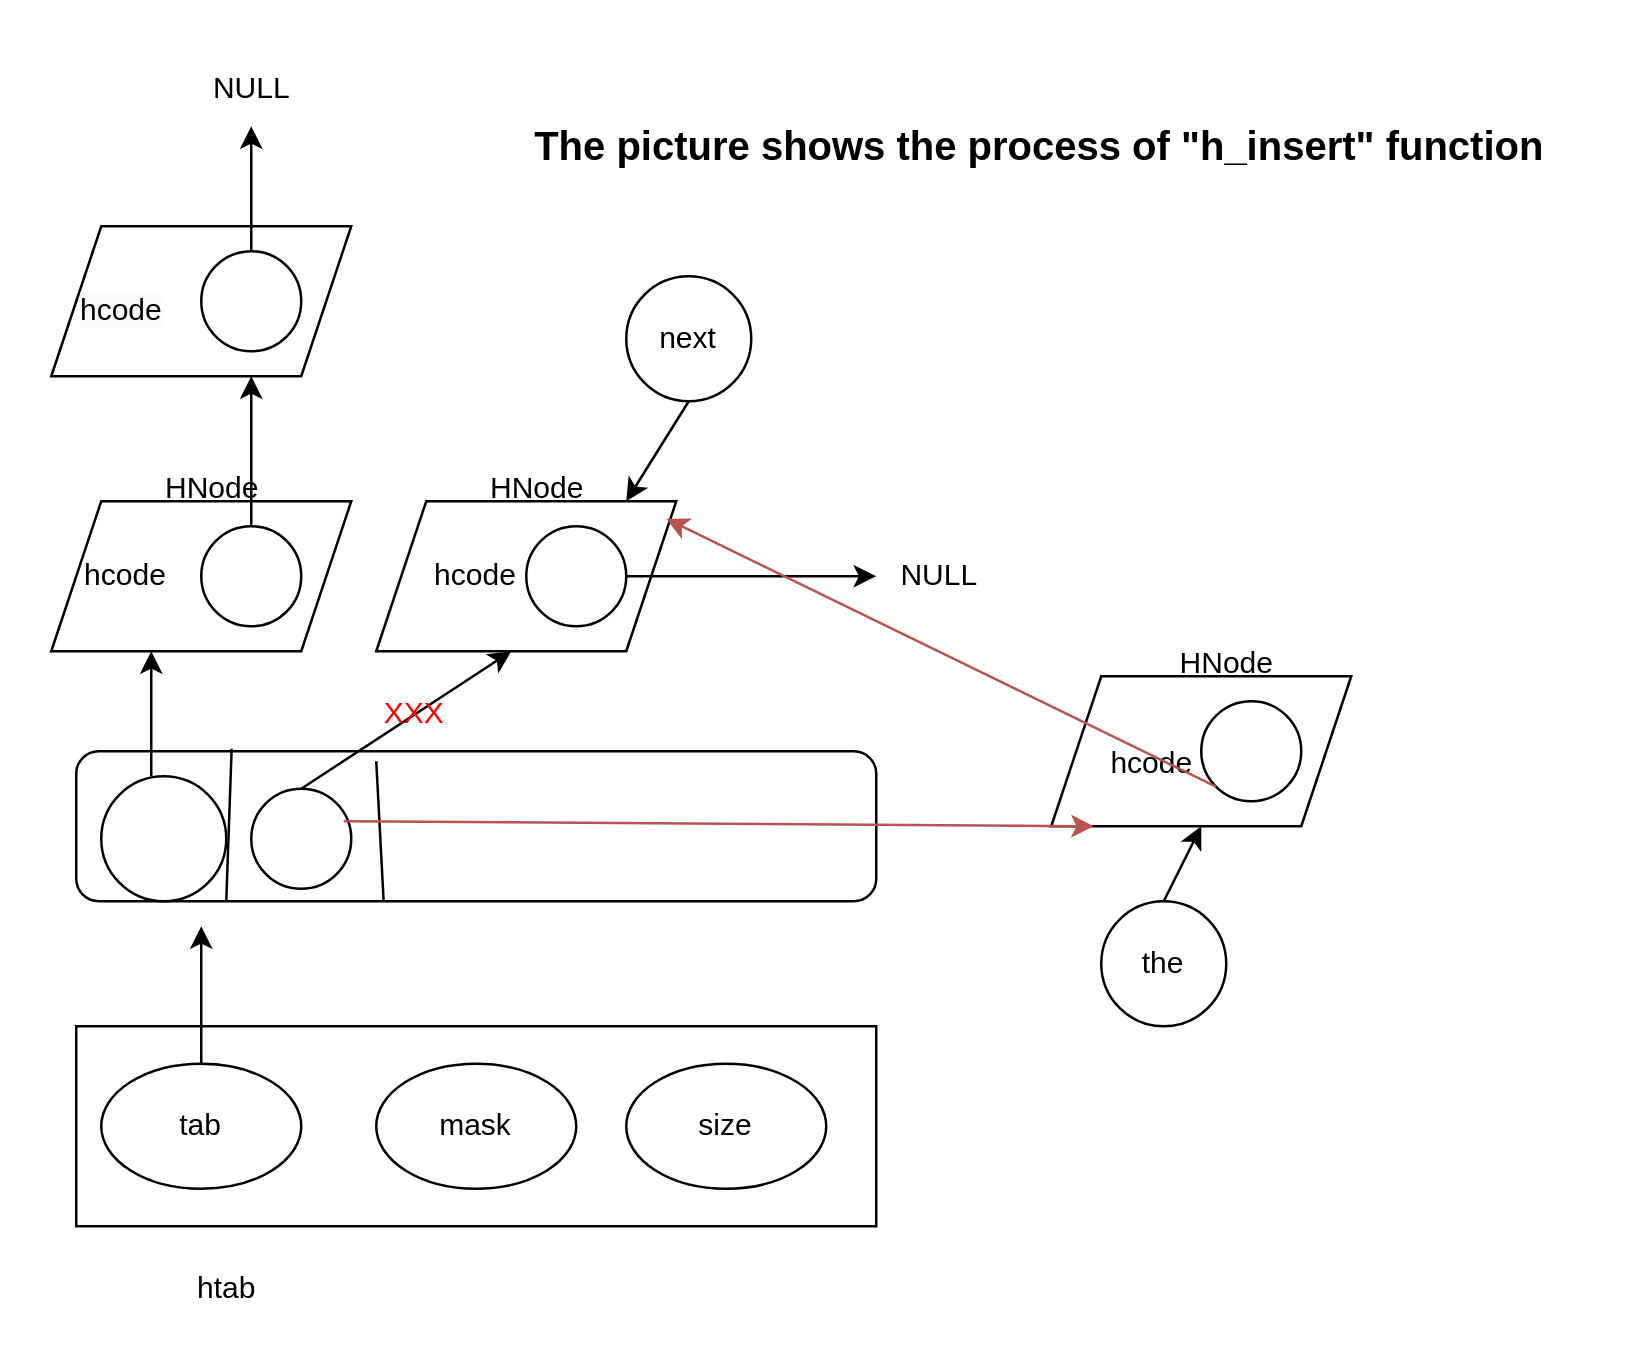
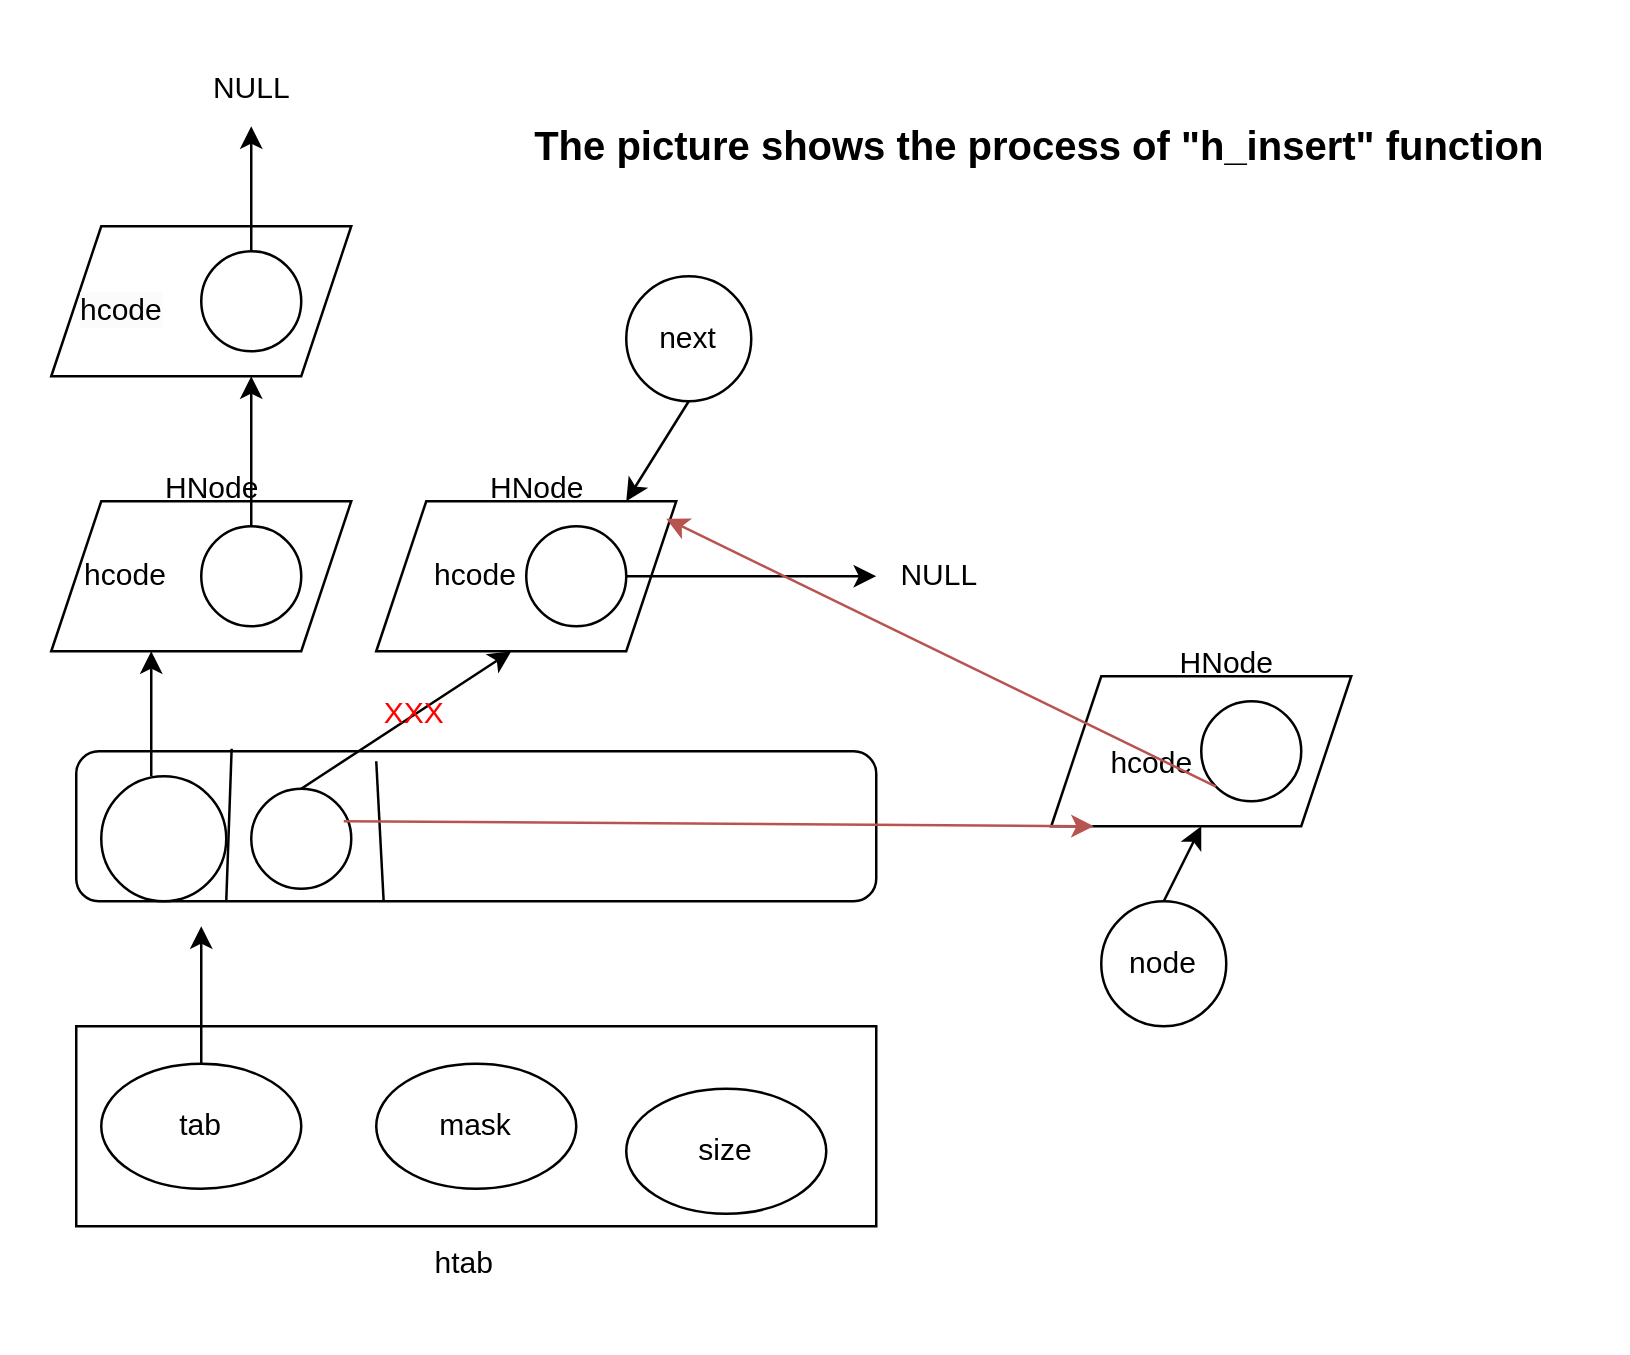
(1164, 964) -> (1164, 964)
(726, 1126) -> (726, 1151)
(226, 1289) -> (464, 1264)
